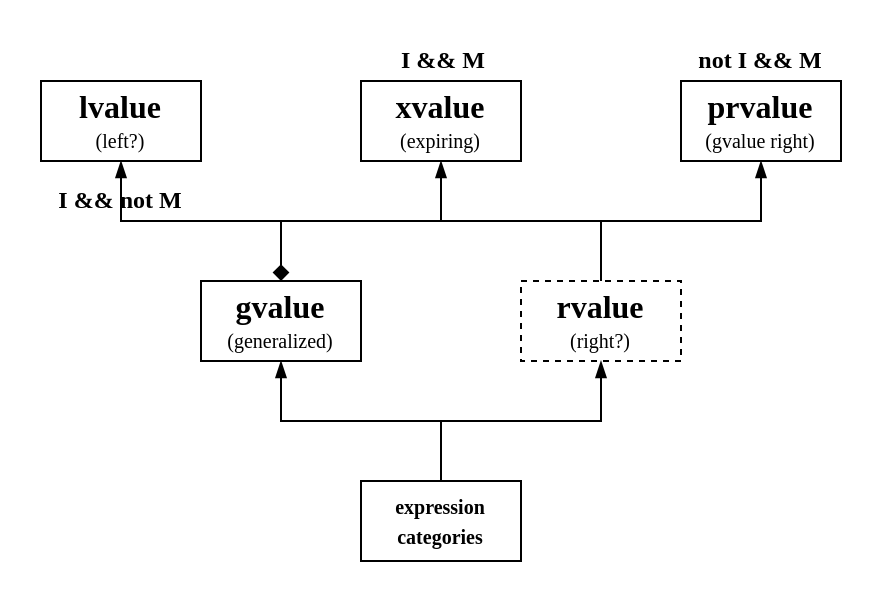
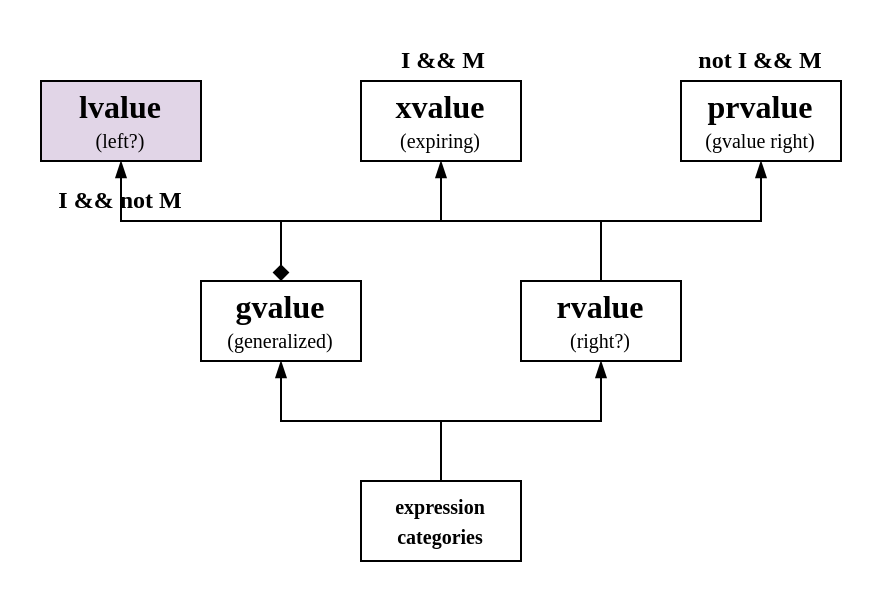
(121, 121) -> (121, 121)
(601, 321) -> (601, 321)
